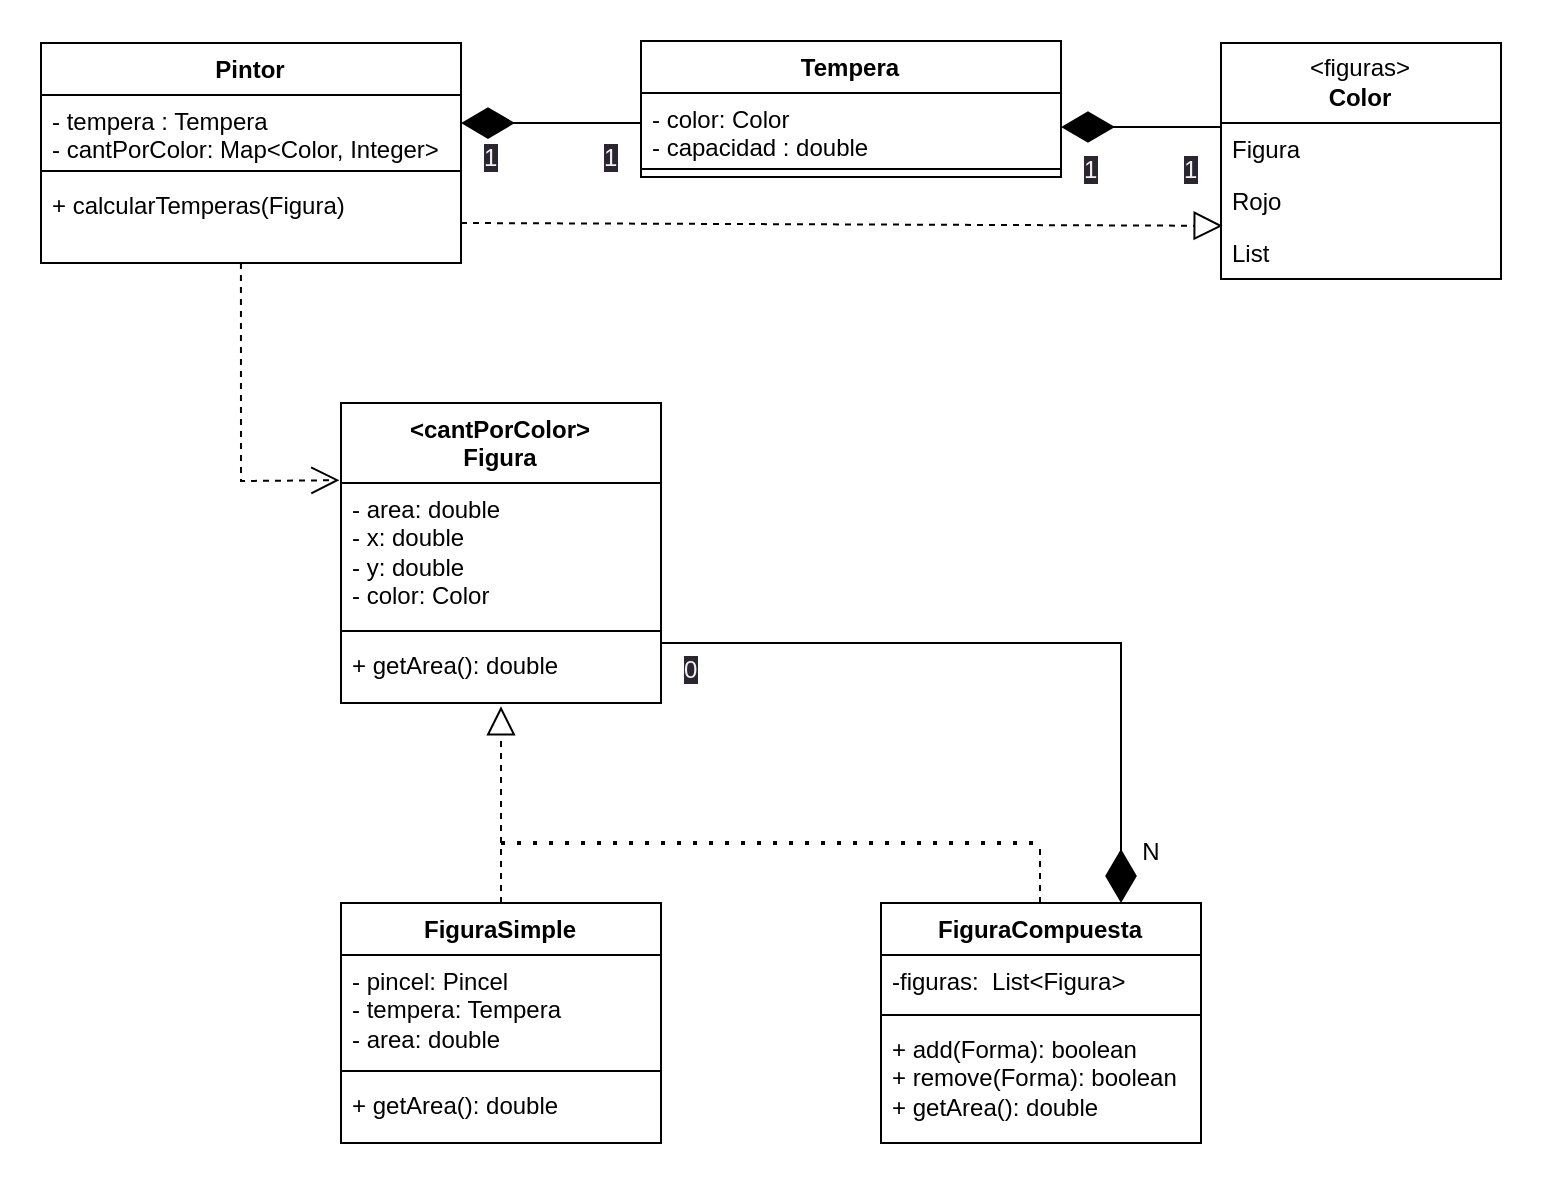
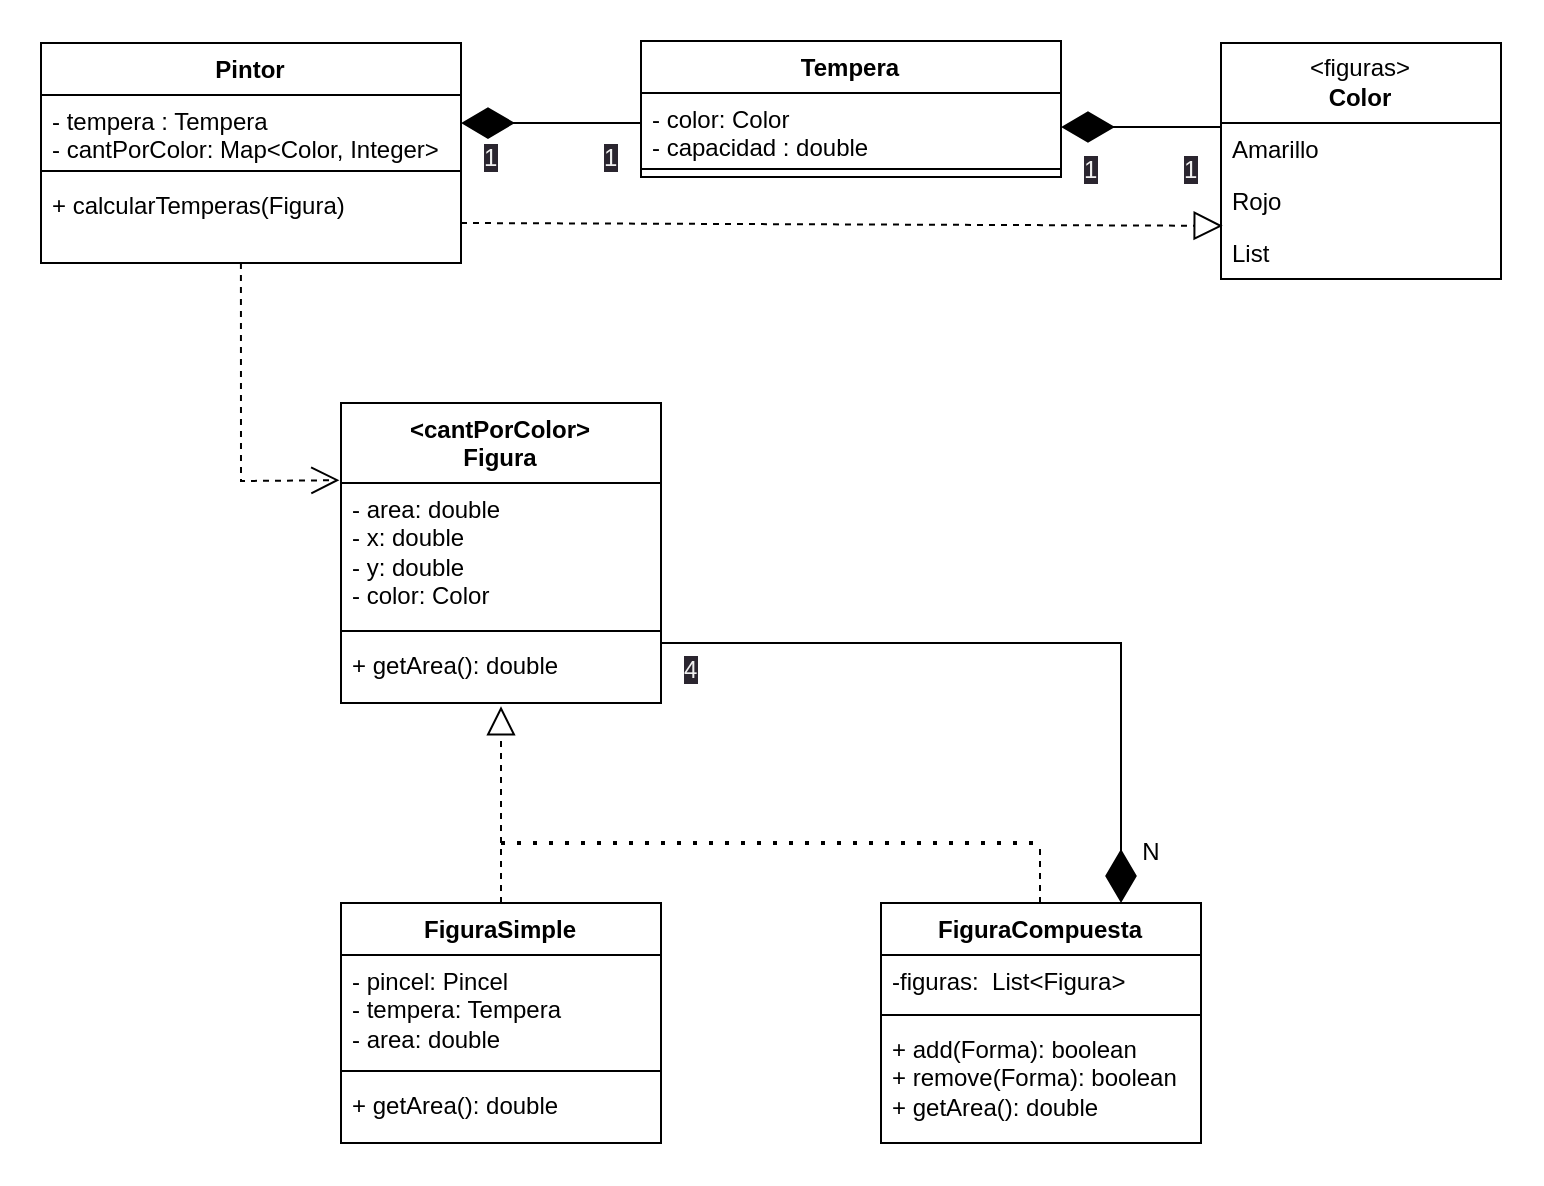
(1270, 151) -> (1277, 151)
(692, 671) -> (692, 671)
